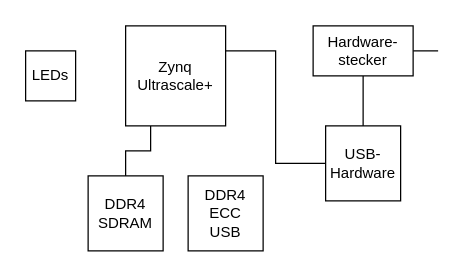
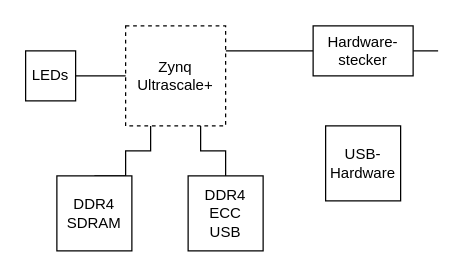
none -> (101, 76)
(176, 76) -> (176, 76)
(363, 101) -> none
(276, 130) -> (293, 51)
none -> (214, 151)
(126, 213) -> (94, 213)
